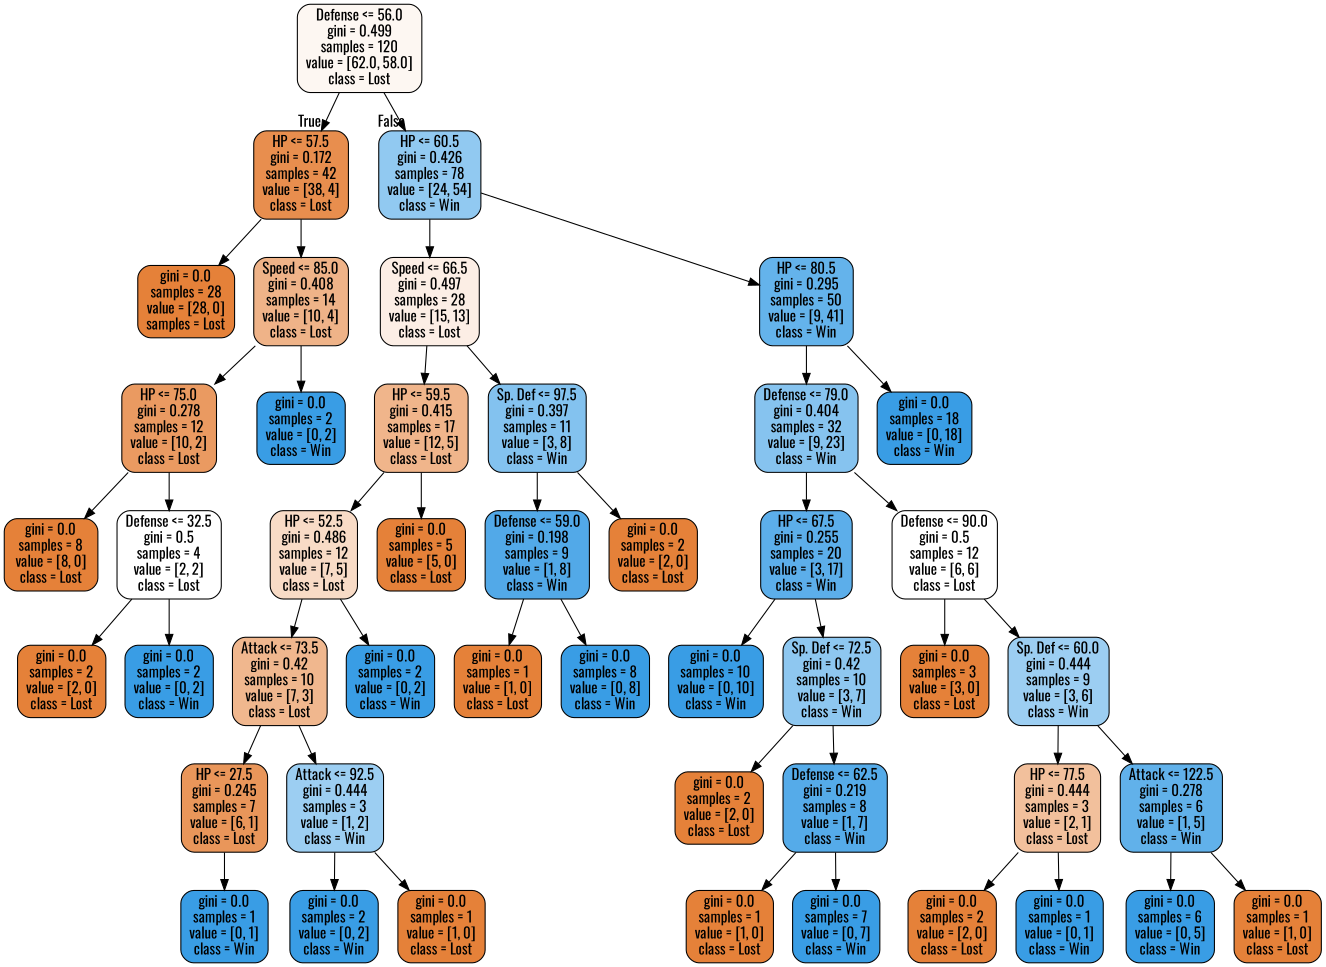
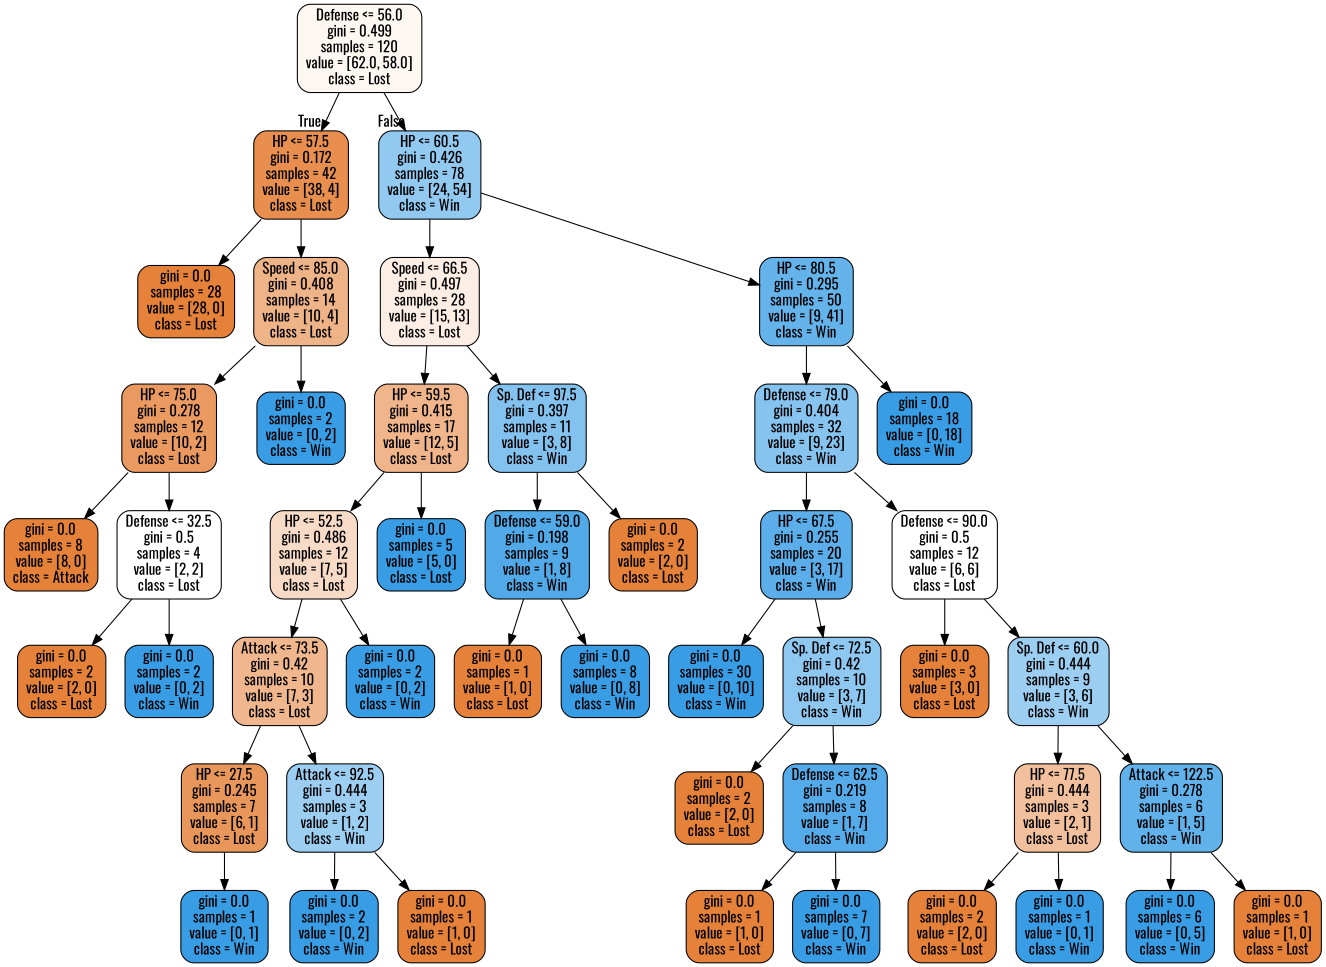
(186, 302) -> (186, 302)
(51, 555) -> (51, 555)
(421, 555) -> (421, 555)
(716, 681) -> (716, 681)
